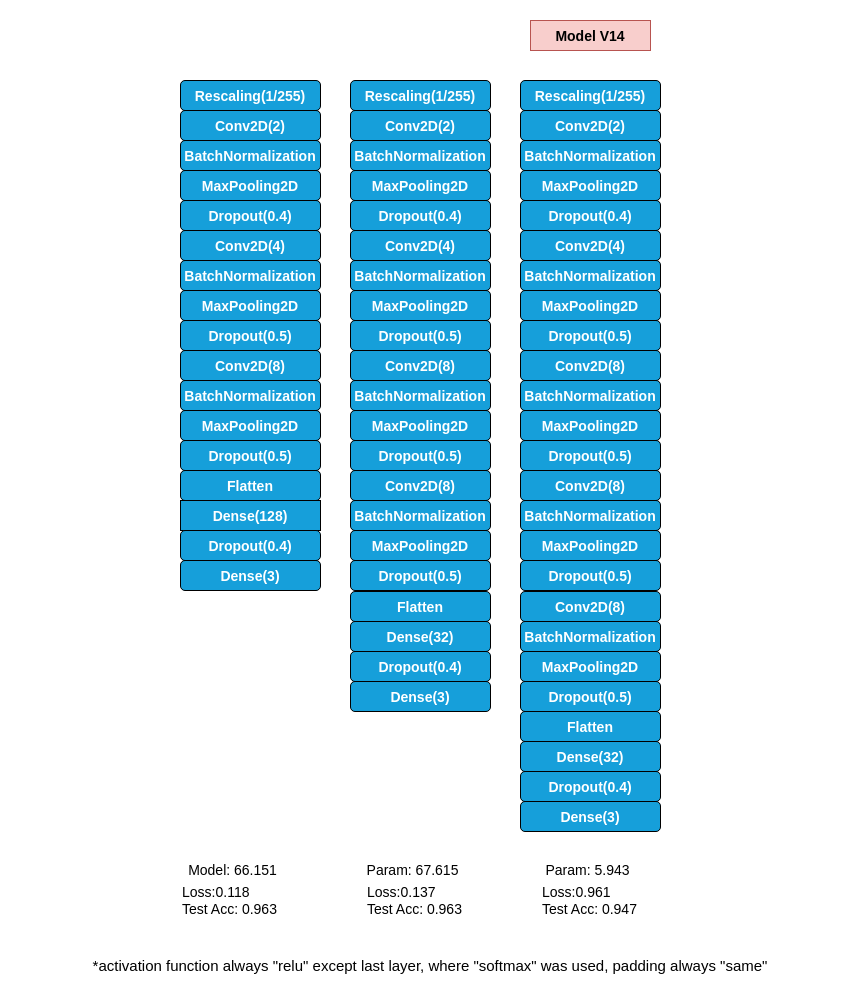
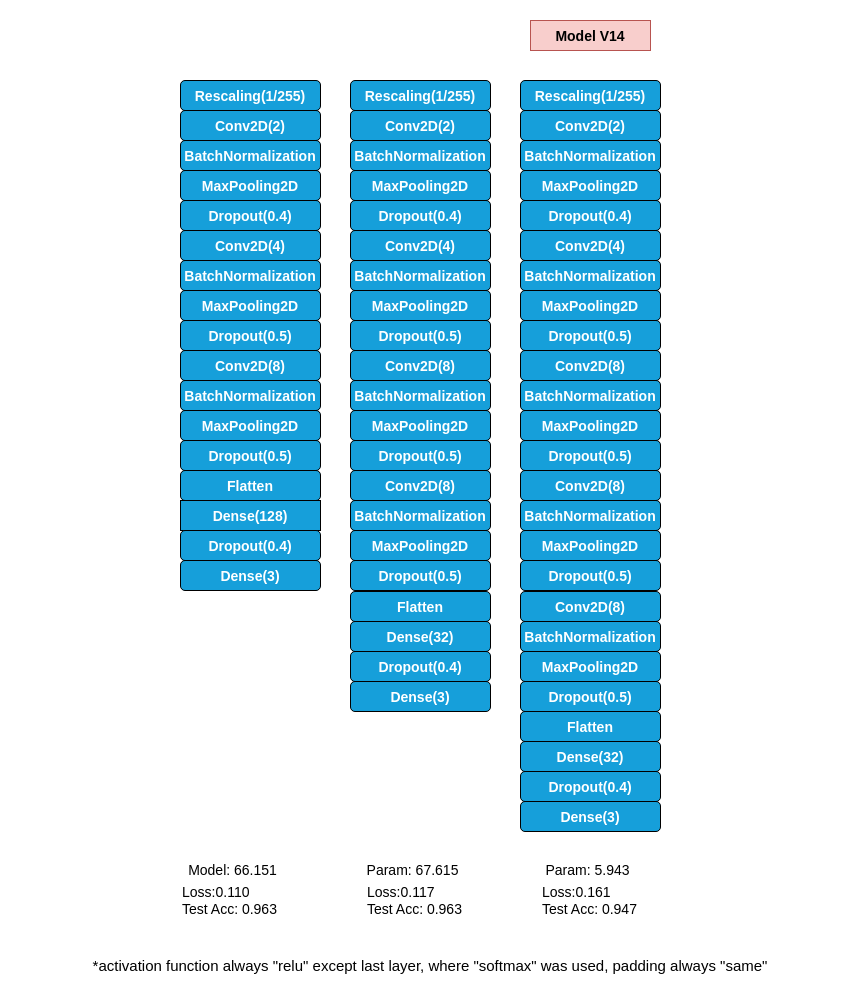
(227, 901) -> (227, 901)
(412, 901) -> (412, 901)
(587, 901) -> (587, 901)
